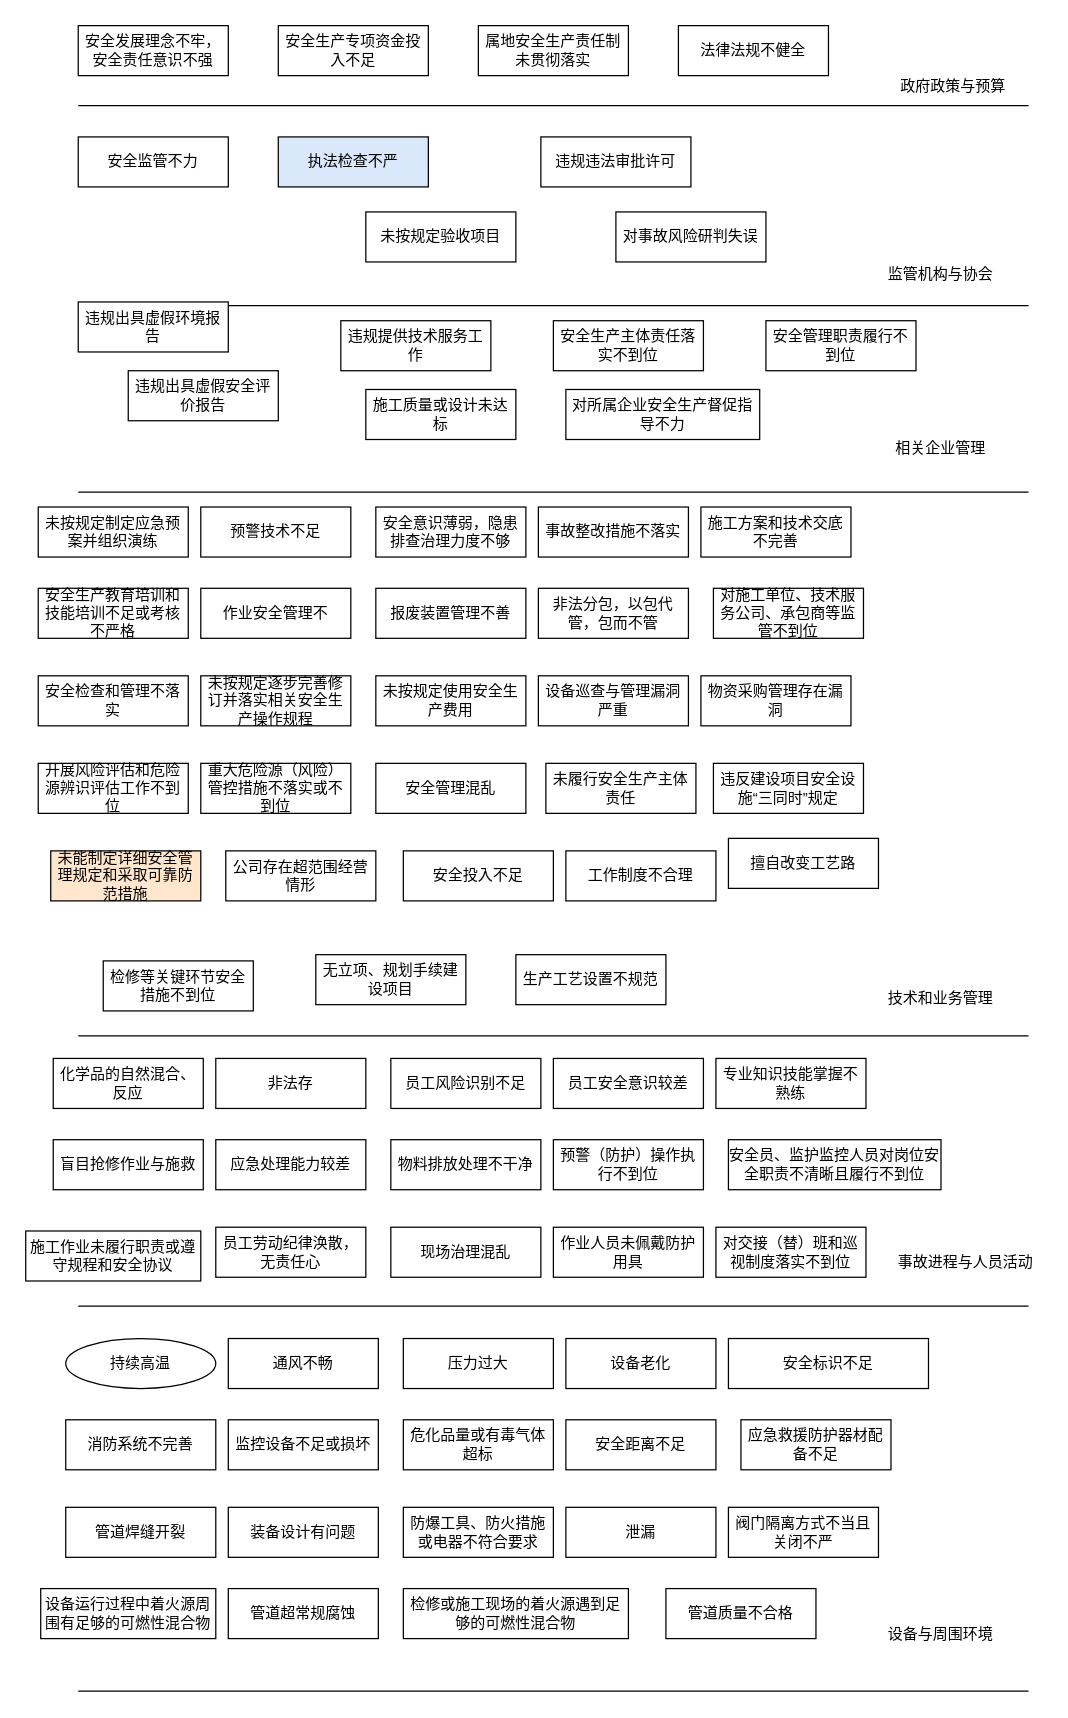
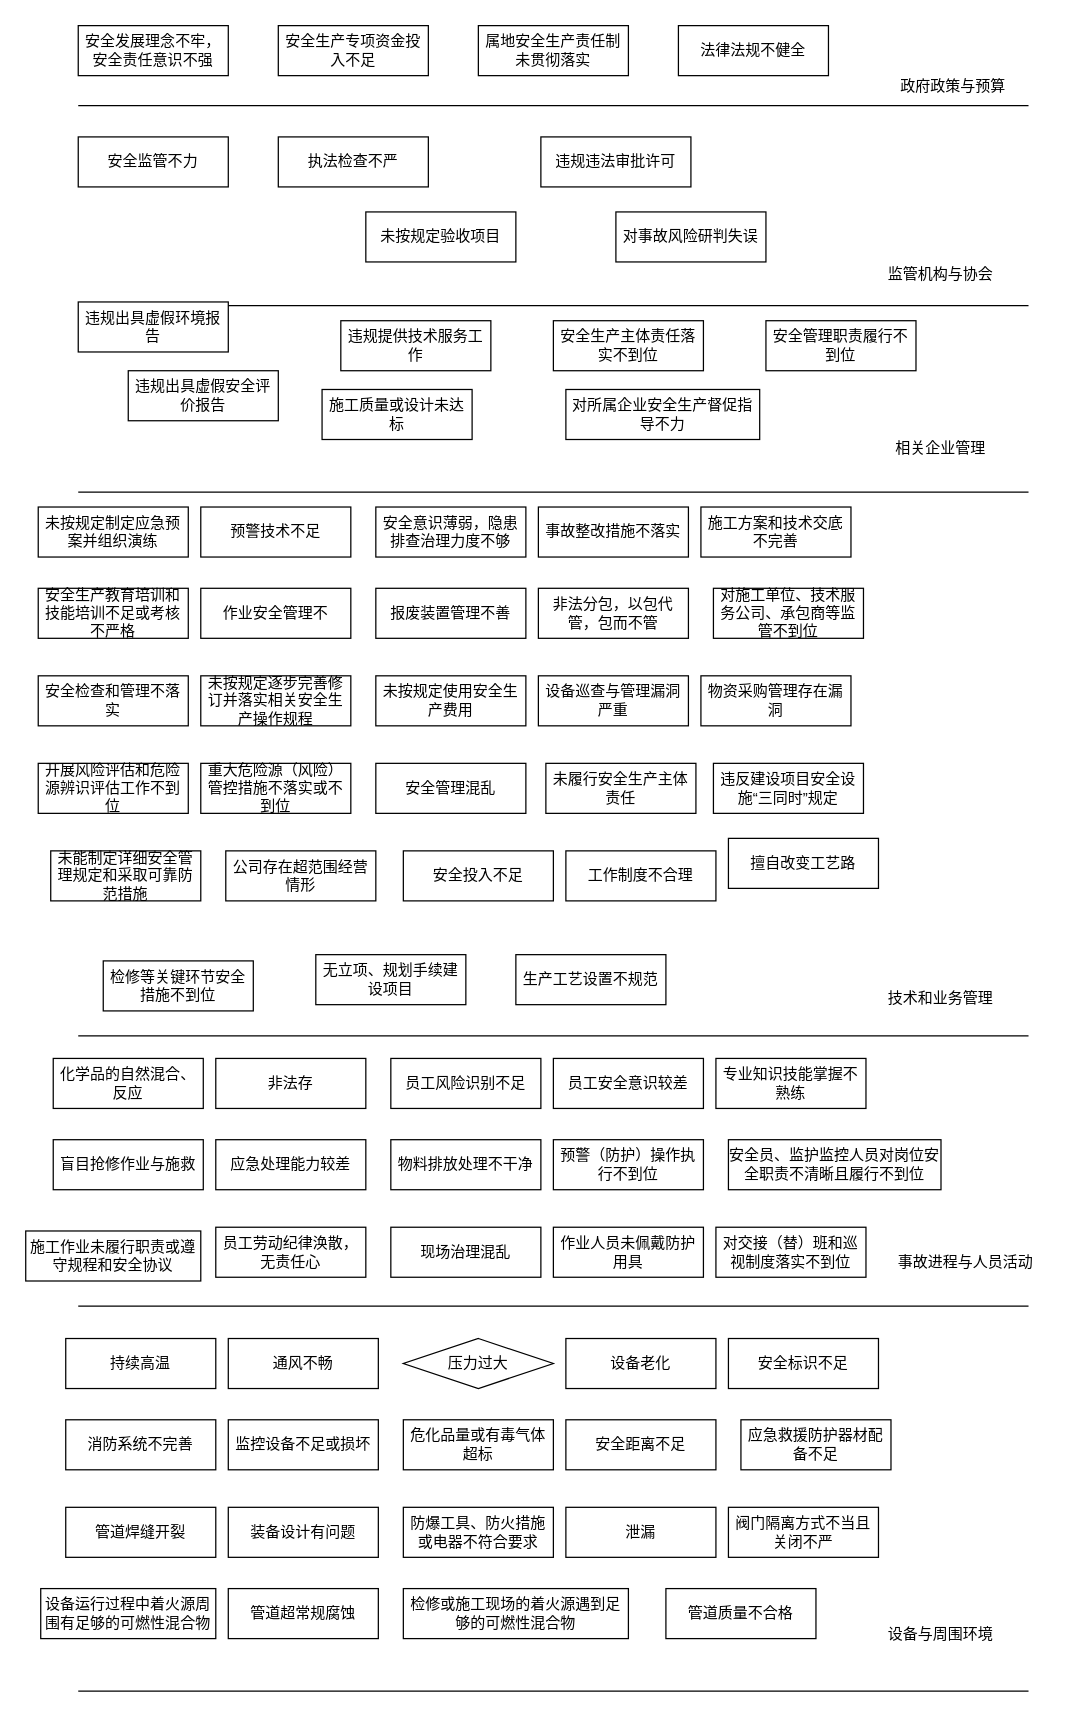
(353, 162) -> (353, 162)
(441, 414) -> (397, 414)
(126, 876) -> (126, 876)
(141, 1363) -> (141, 1363)
(478, 1363) -> (478, 1363)
(828, 1363) -> (803, 1363)
